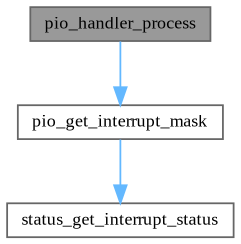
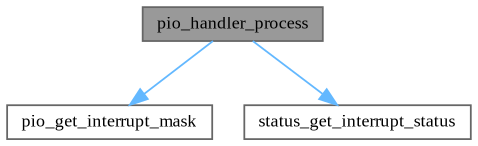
(120, 162) -> (288, 68)
